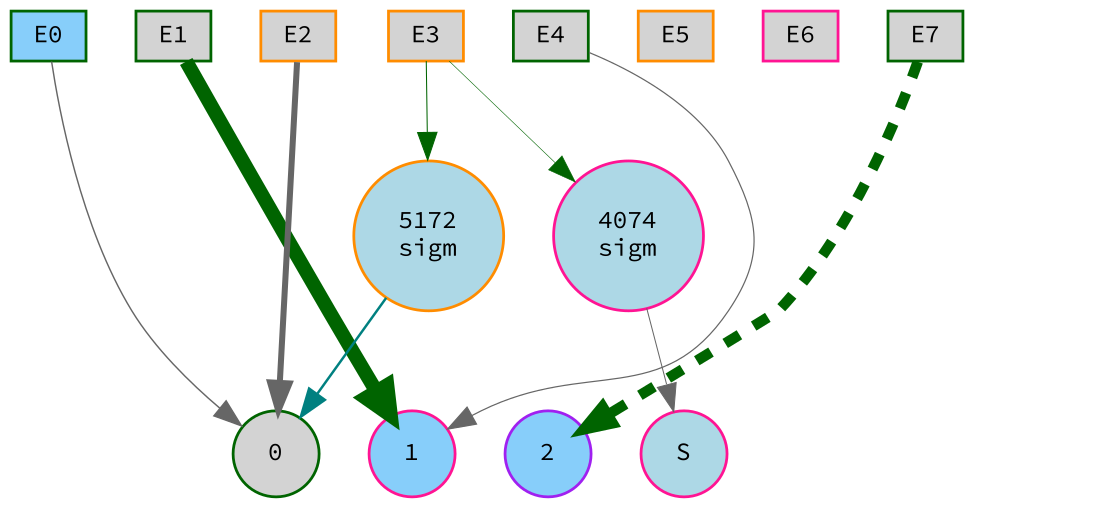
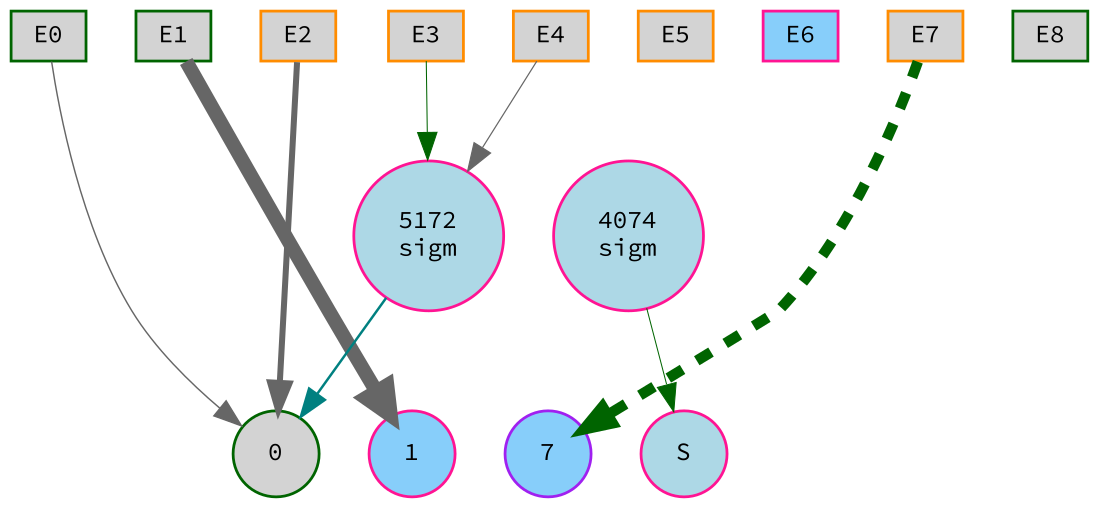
(49, 36) -> (49, 36)
(551, 36) -> (551, 36)
(801, 36) -> (801, 36)
(925, 36) -> (925, 36)
none -> (1050, 36)
(502, 112) -> none
(271, 210) -> (271, 210)
(429, 236) -> (429, 236)
(742, 287) -> (510, 104)
(657, 346) -> (657, 346)
(548, 454) -> (548, 454)
